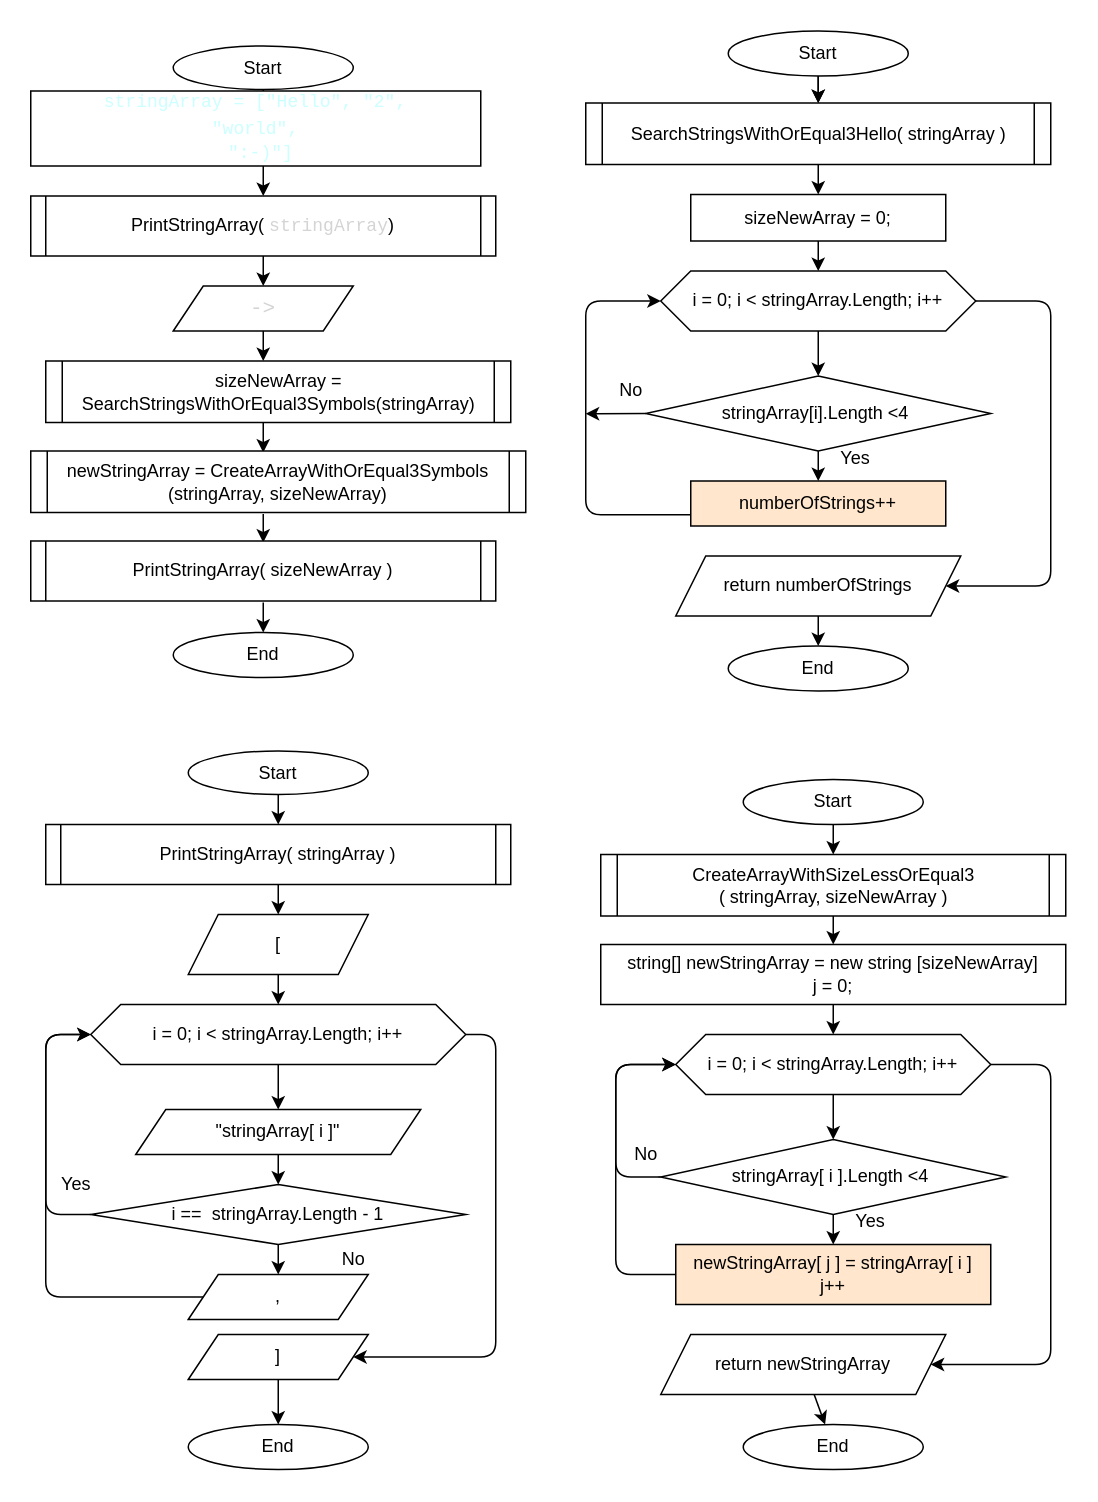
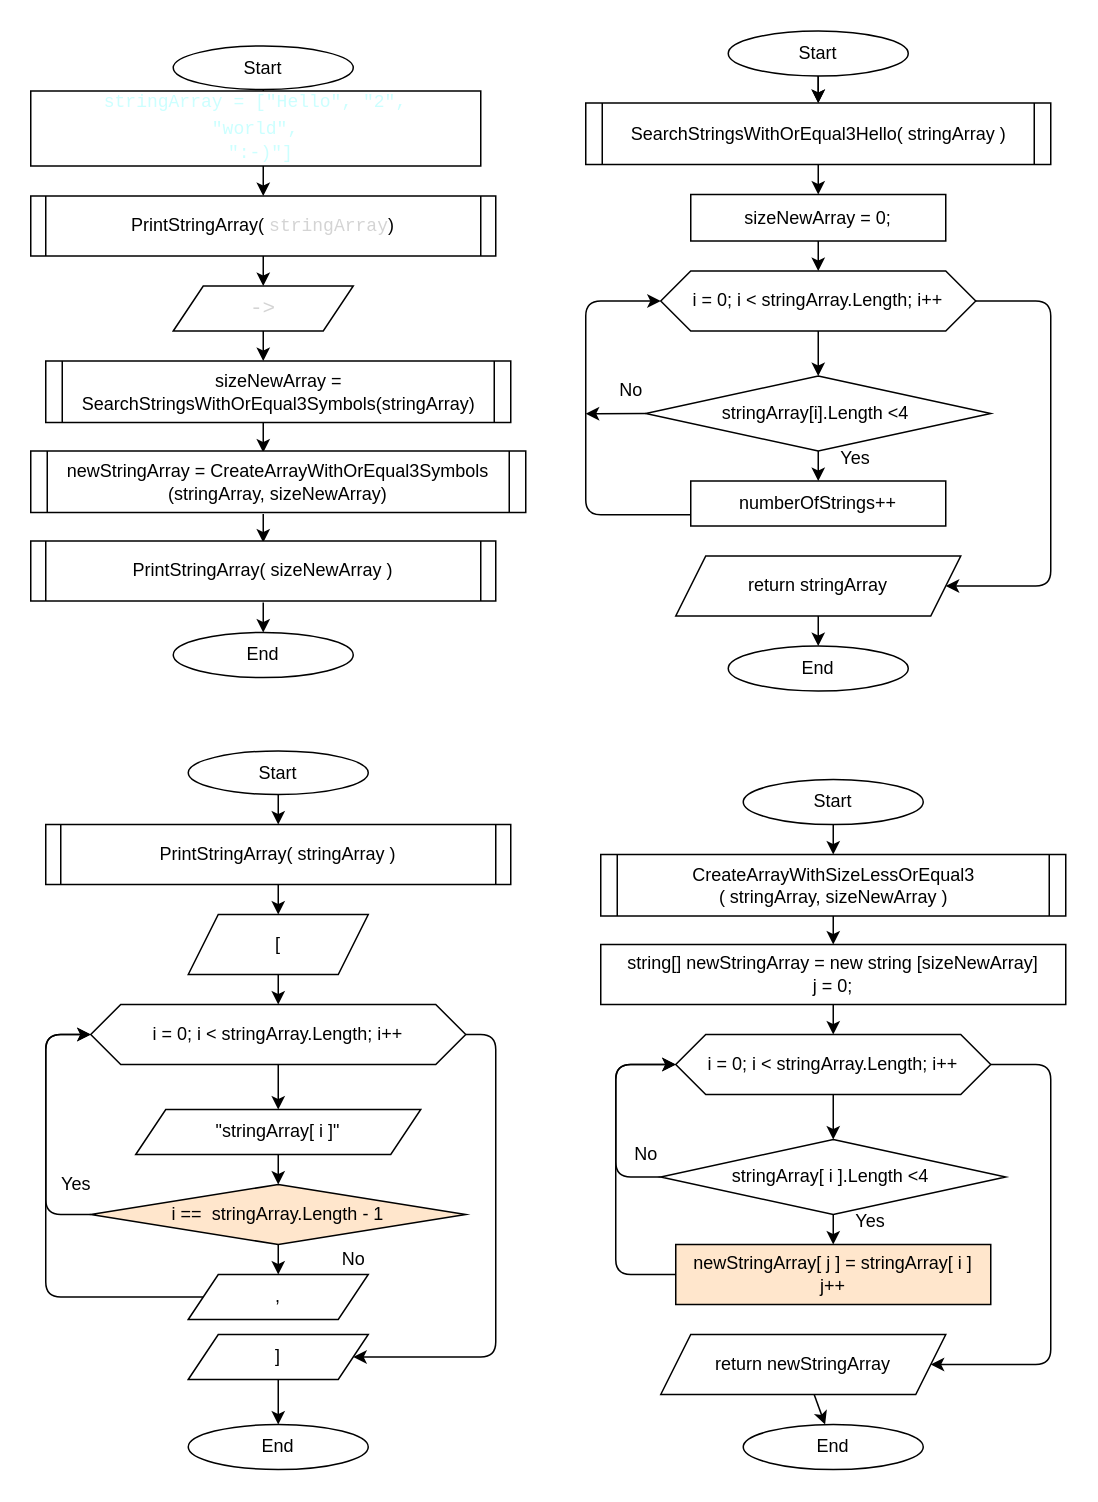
(818, 503) -> (818, 503)
(818, 586) -> (818, 586)
(278, 1214) -> (278, 1214)
